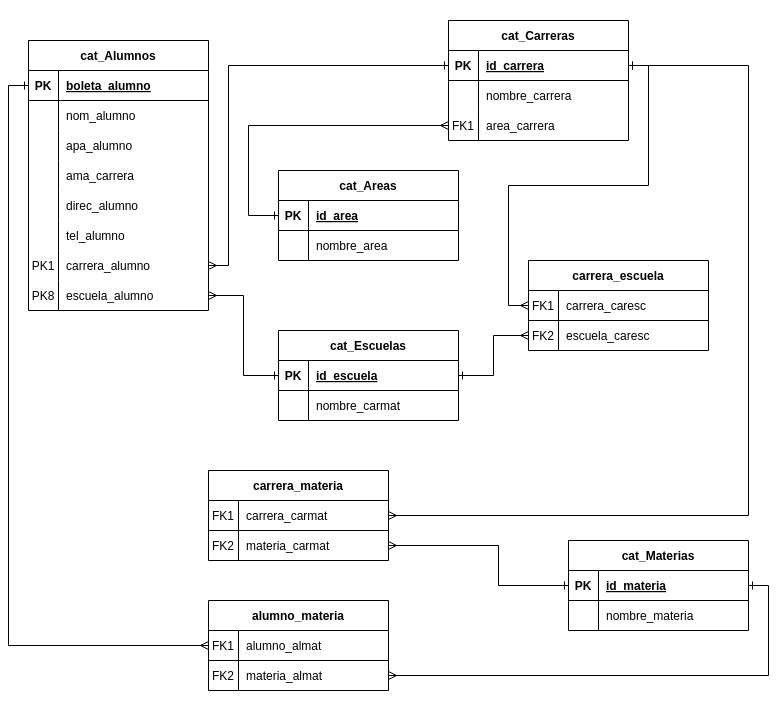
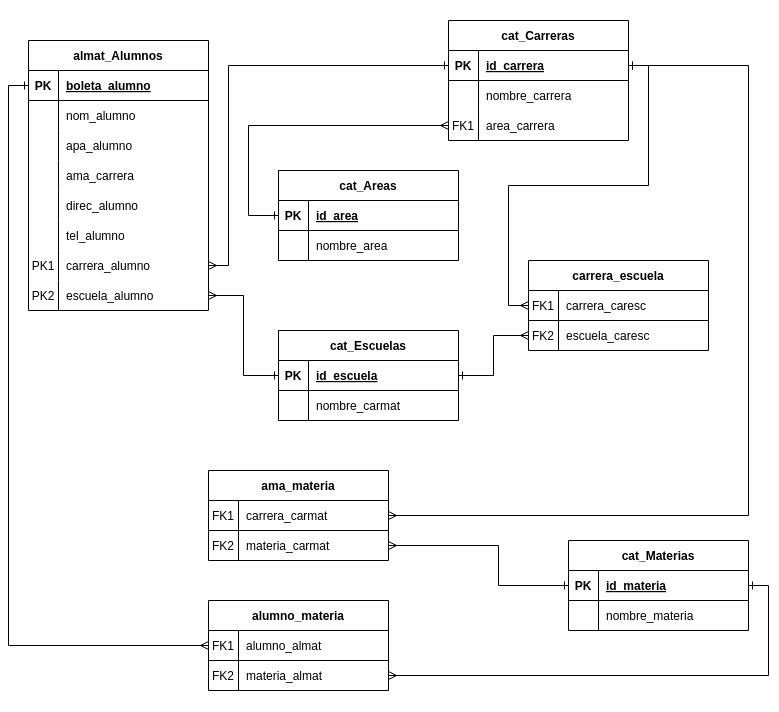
(118, 56) -> (118, 56)
(43, 296) -> (43, 296)
(298, 486) -> (298, 486)
